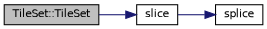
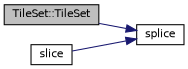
(112, 15) -> (113, 26)
